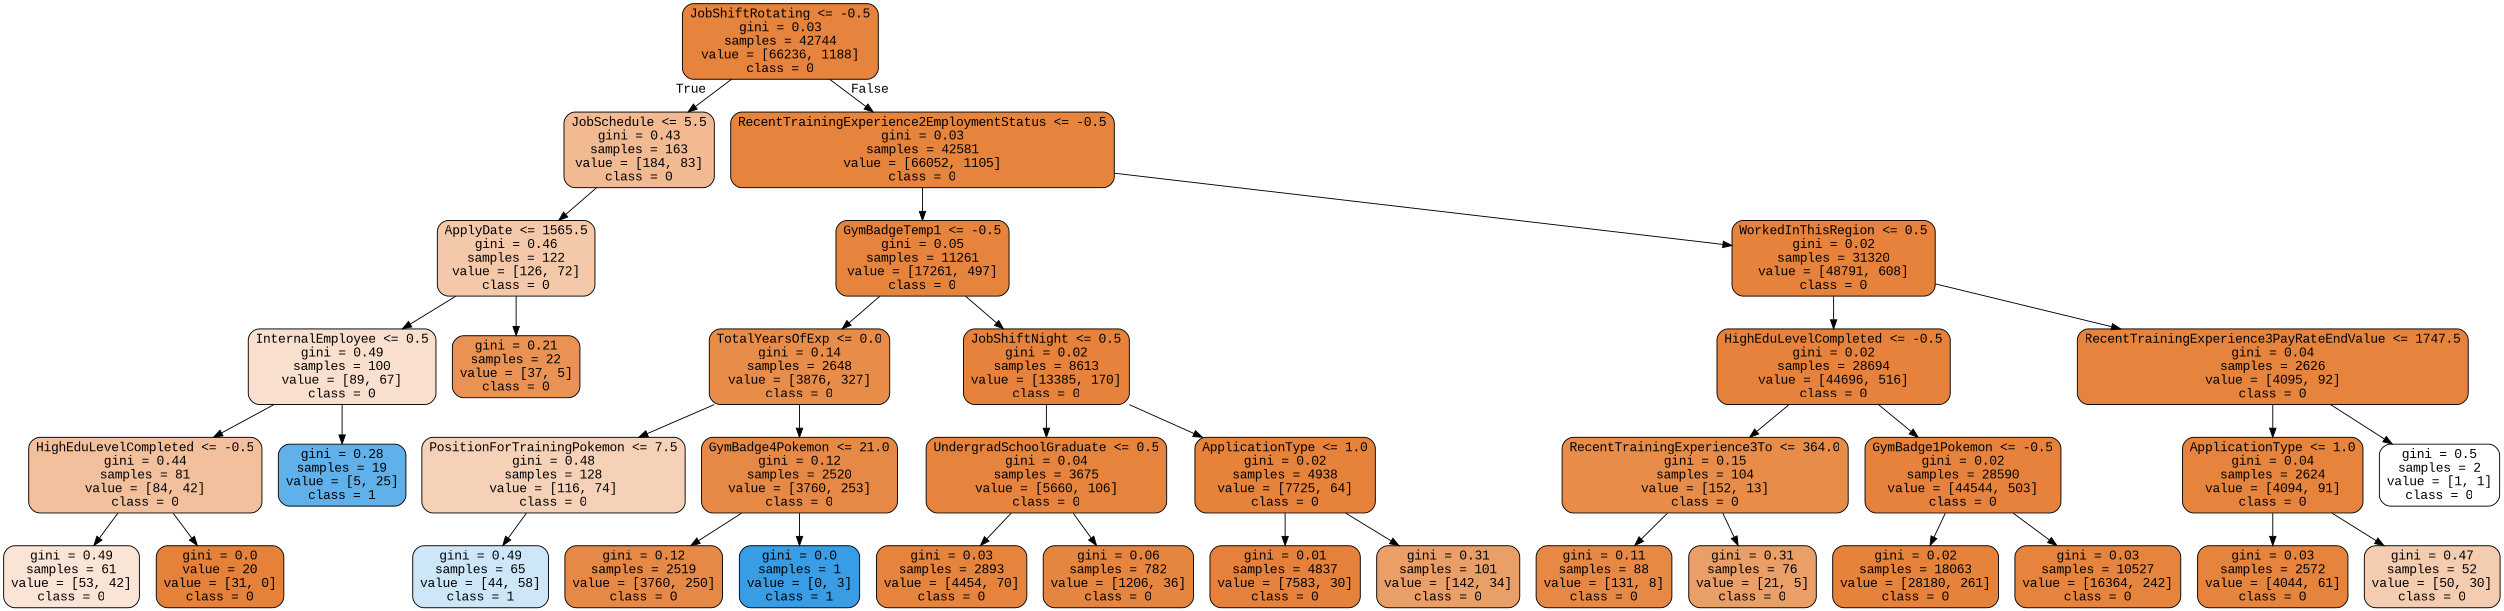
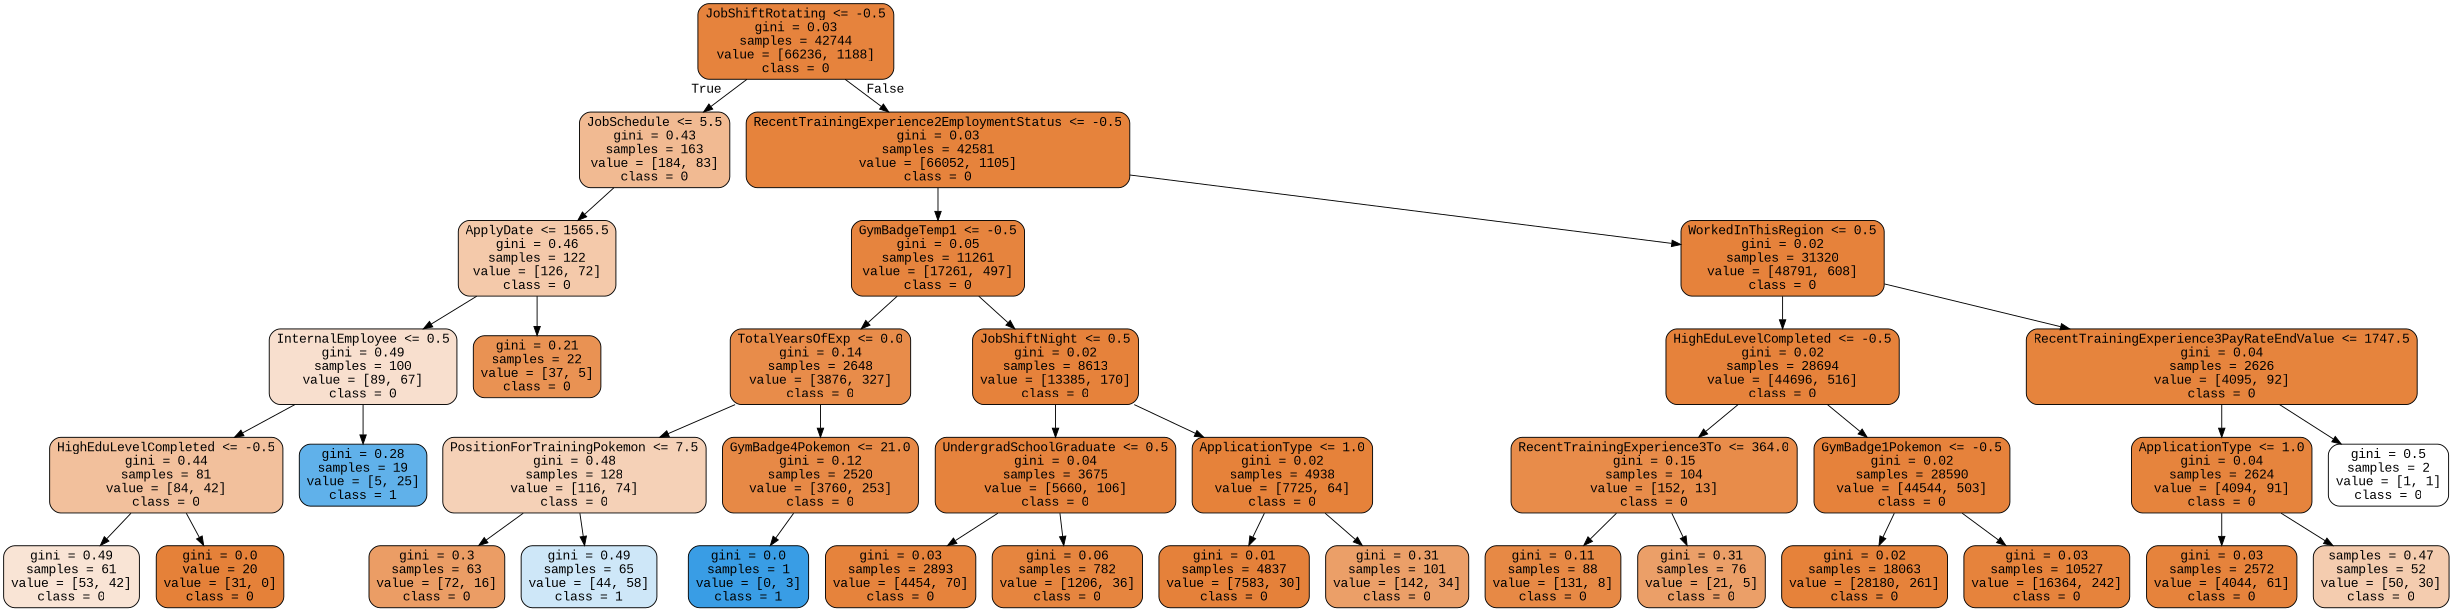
none -> (437, 577)
(644, 577) -> none
(2432, 577) -> (2381, 577)
